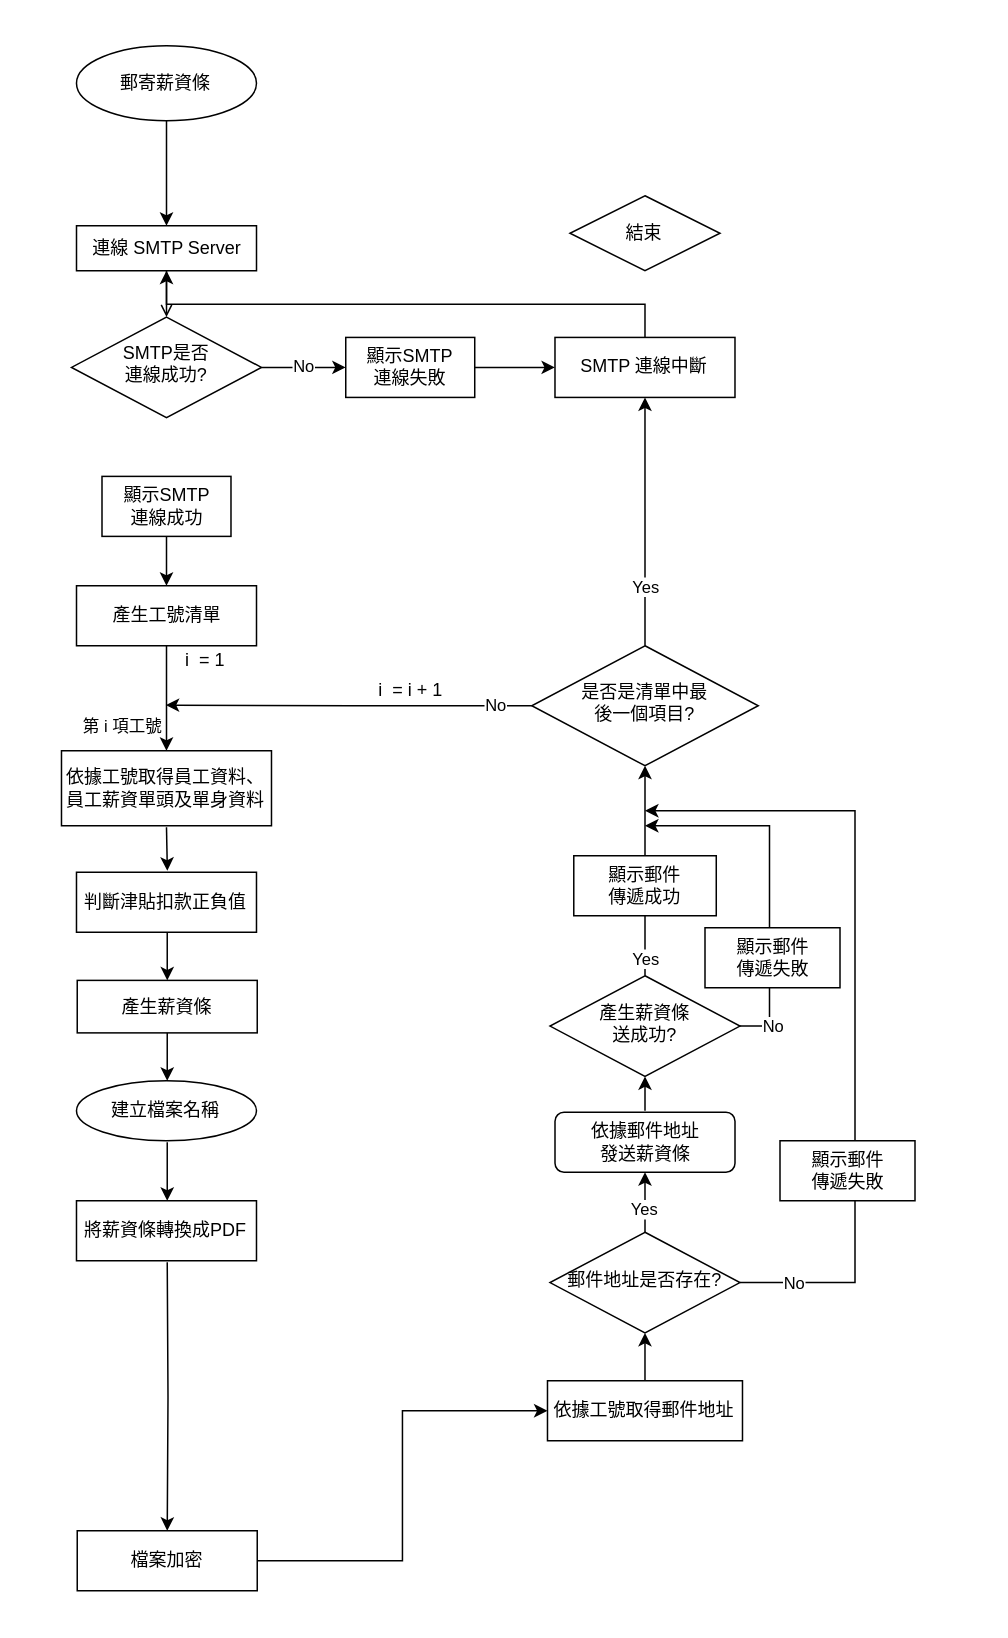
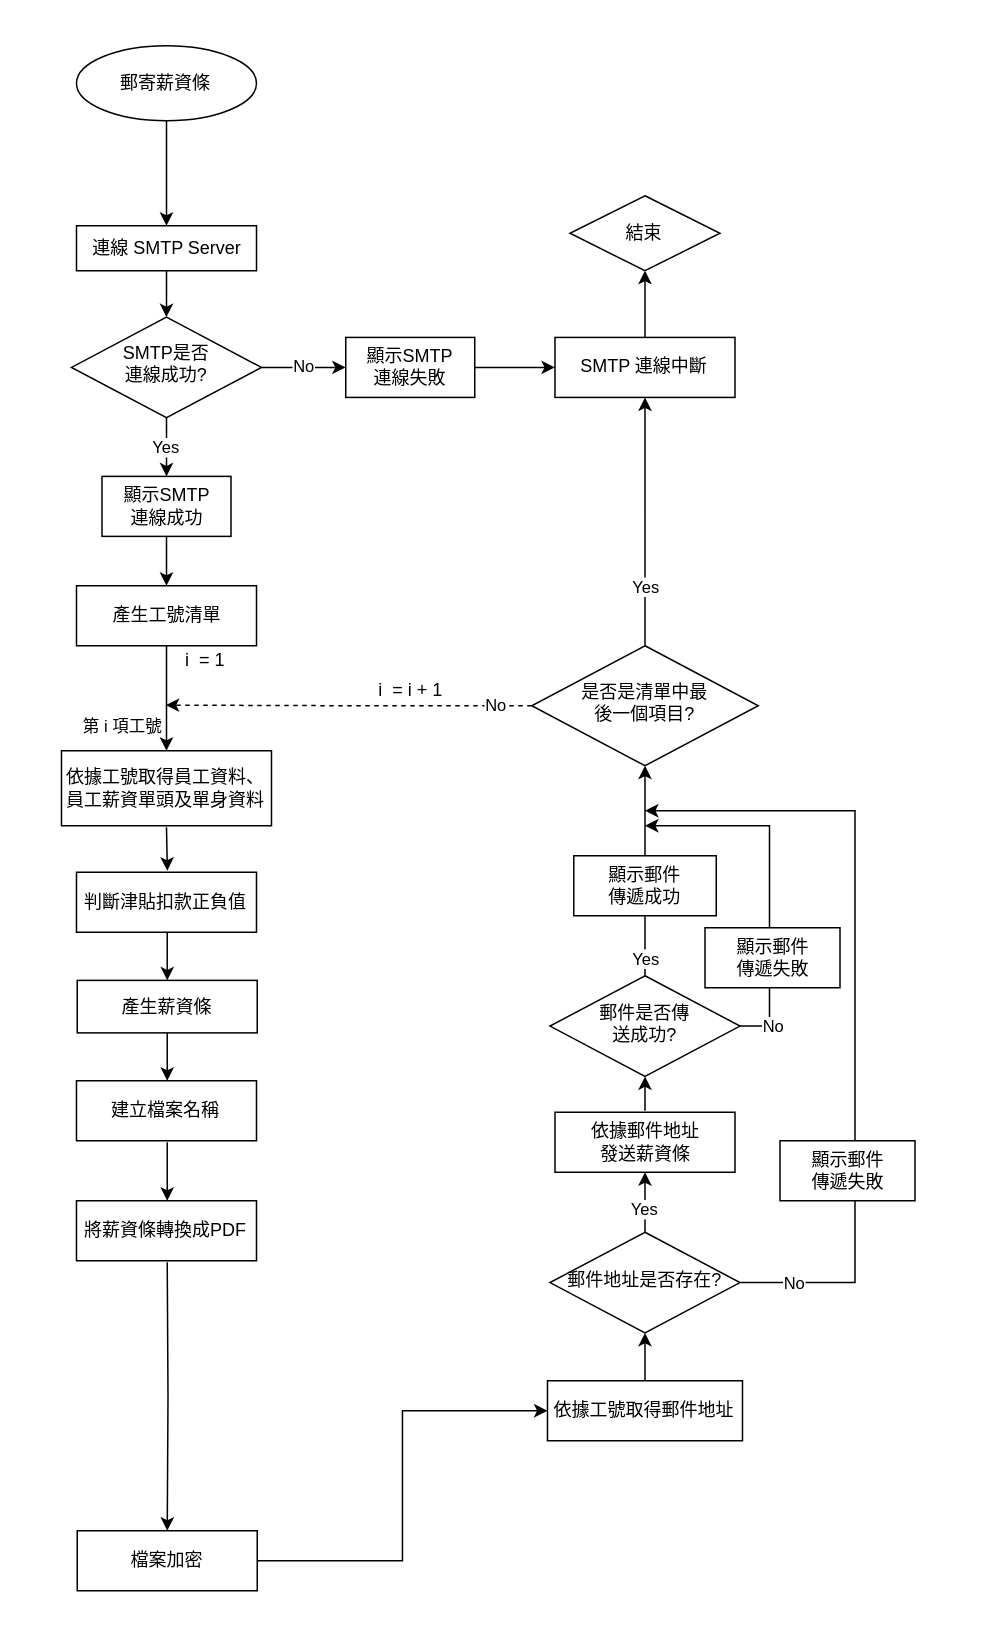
(408, 304) -> (645, 293)
(167, 309) -> (167, 307)
none -> (167, 442)
(332, 706) -> (332, 706)
(645, 1024) -> (645, 1024)
(166, 1111) -> (166, 1111)
(645, 1142) -> (645, 1142)
